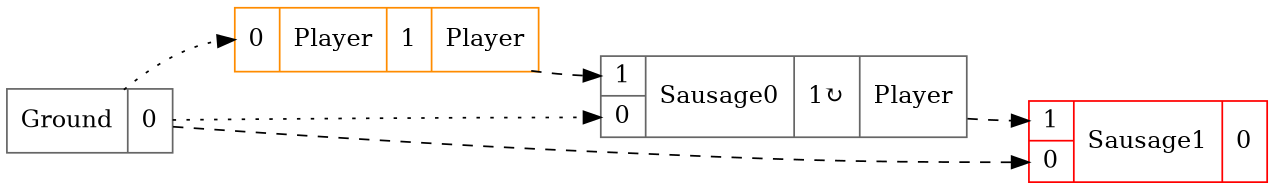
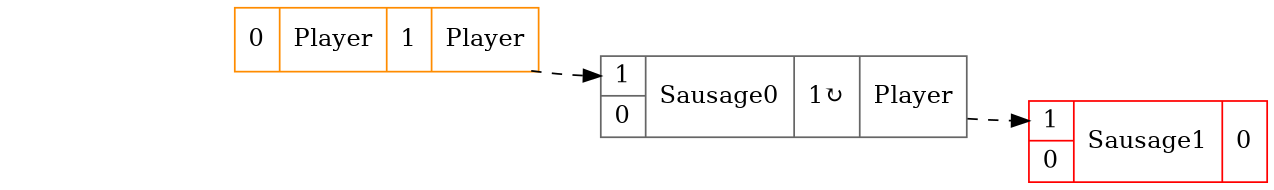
(90, 121) -> none
